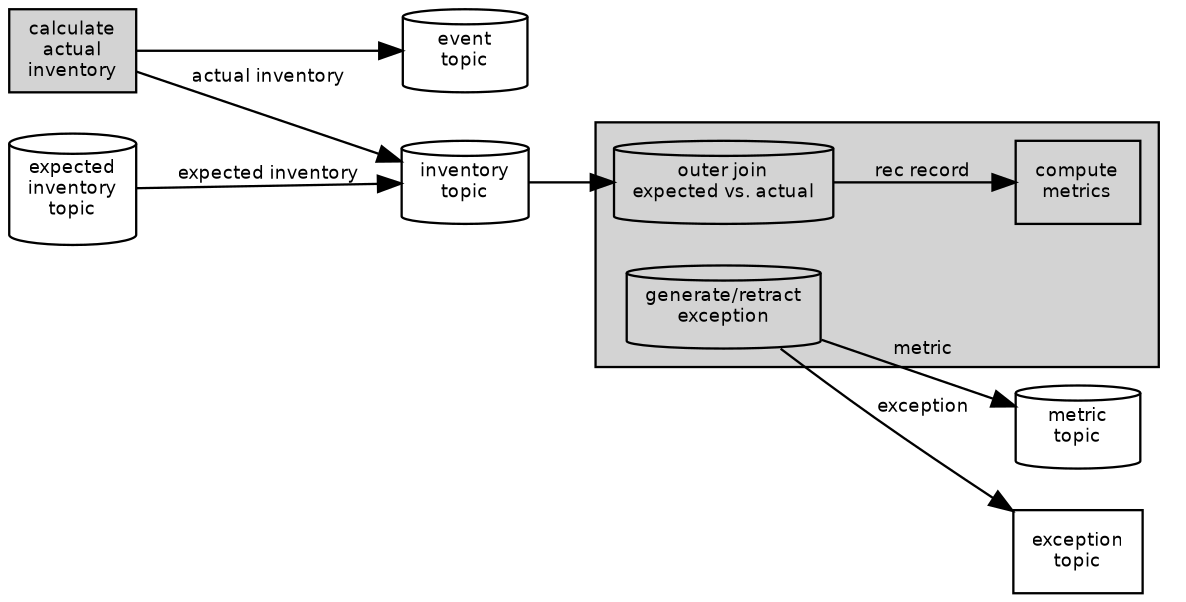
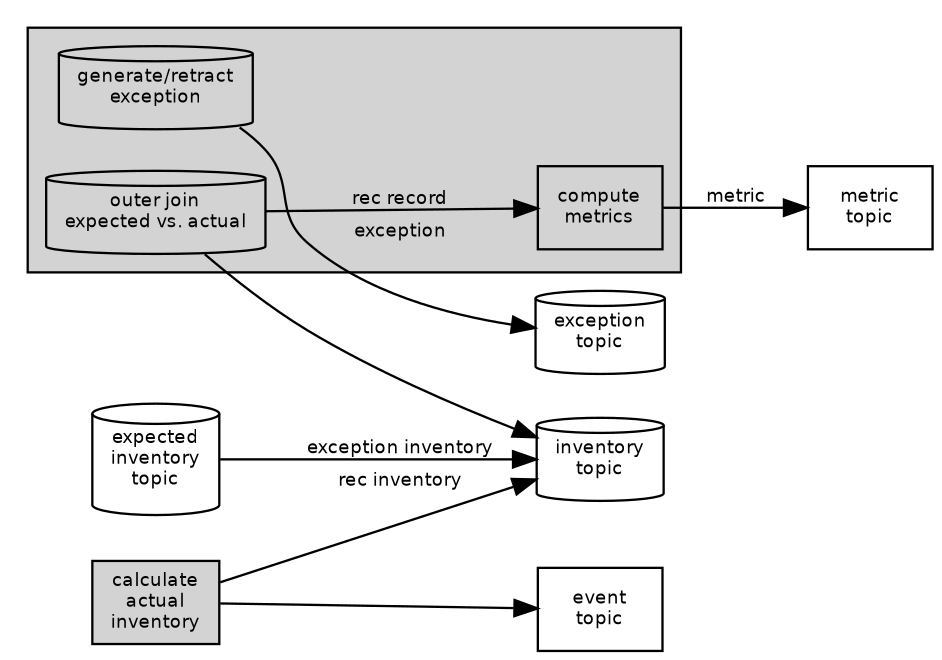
(465, 51) -> (600, 609)
(269, 77) -> (400, 481)
(269, 174) -> (400, 449)
(560, 182) -> (352, 355)
(942, 381) -> (723, 208)
(1078, 427) -> (870, 208)
(1078, 552) -> (600, 332)
